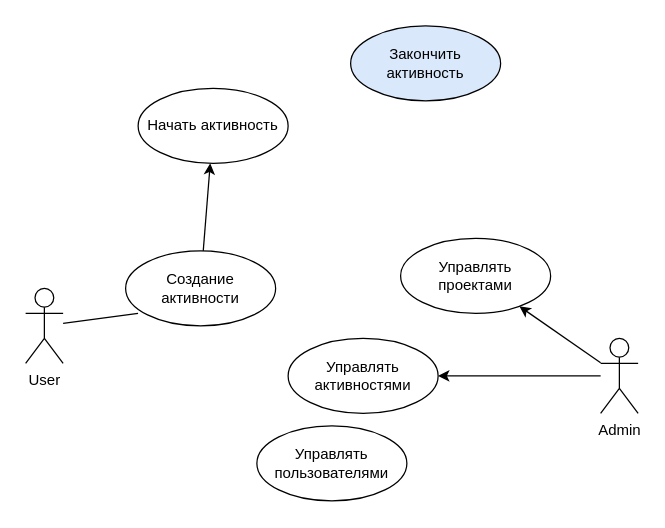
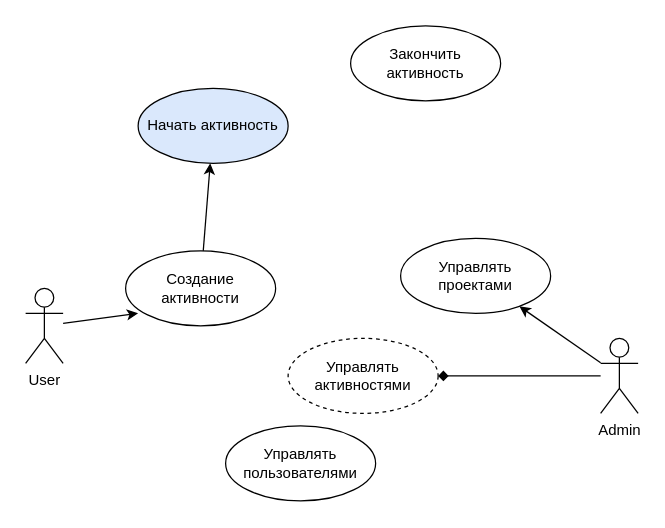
(426, 63) -> (426, 63)
(213, 126) -> (213, 126)
(131, 314) -> (128, 314)
(363, 376) -> (363, 376)
(448, 376) -> (449, 376)
(332, 463) -> (301, 463)
